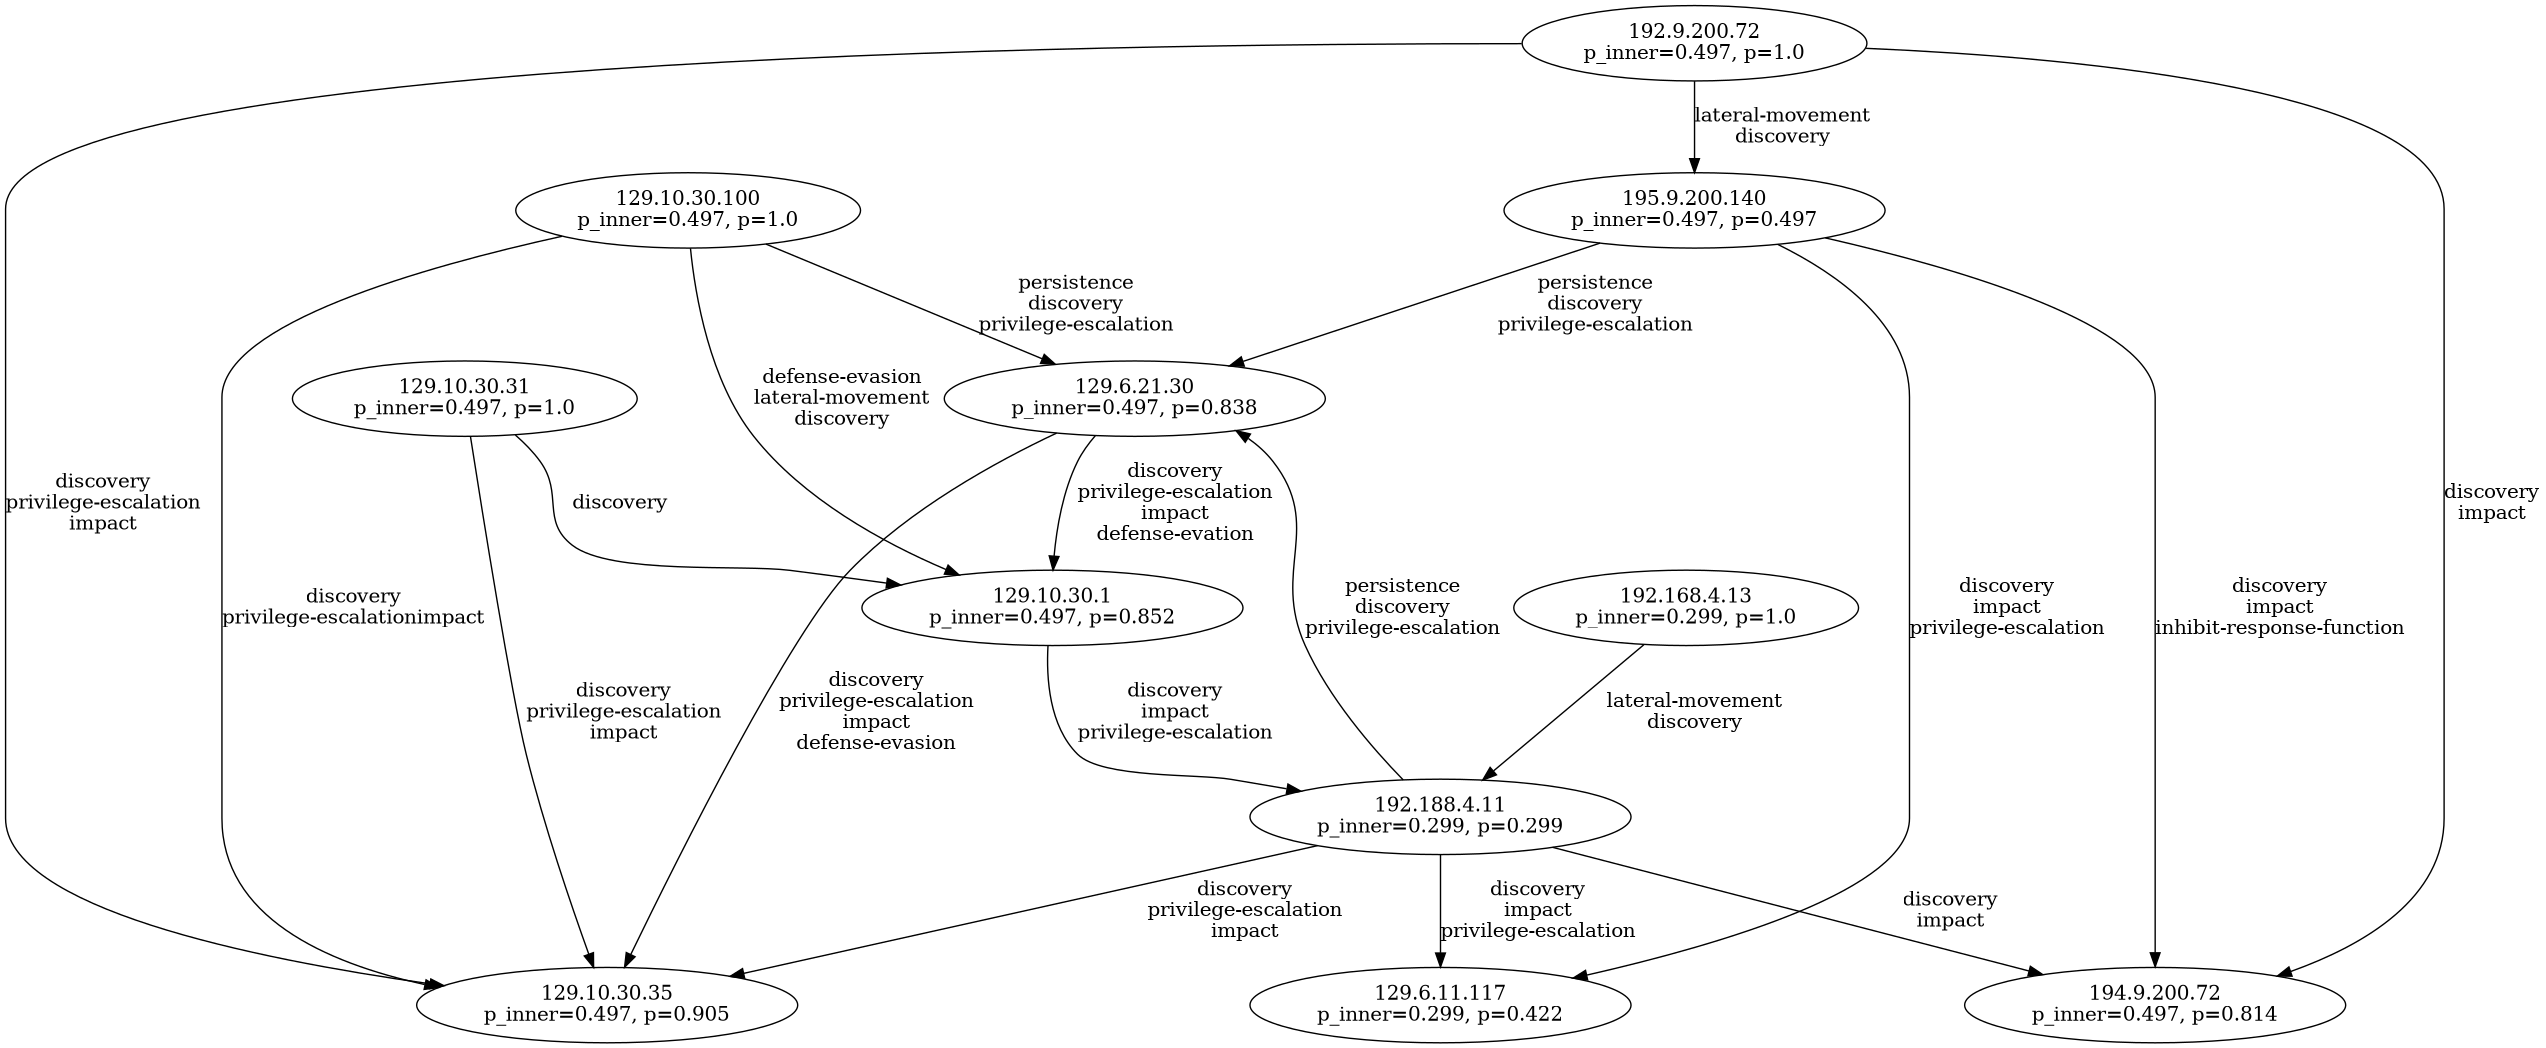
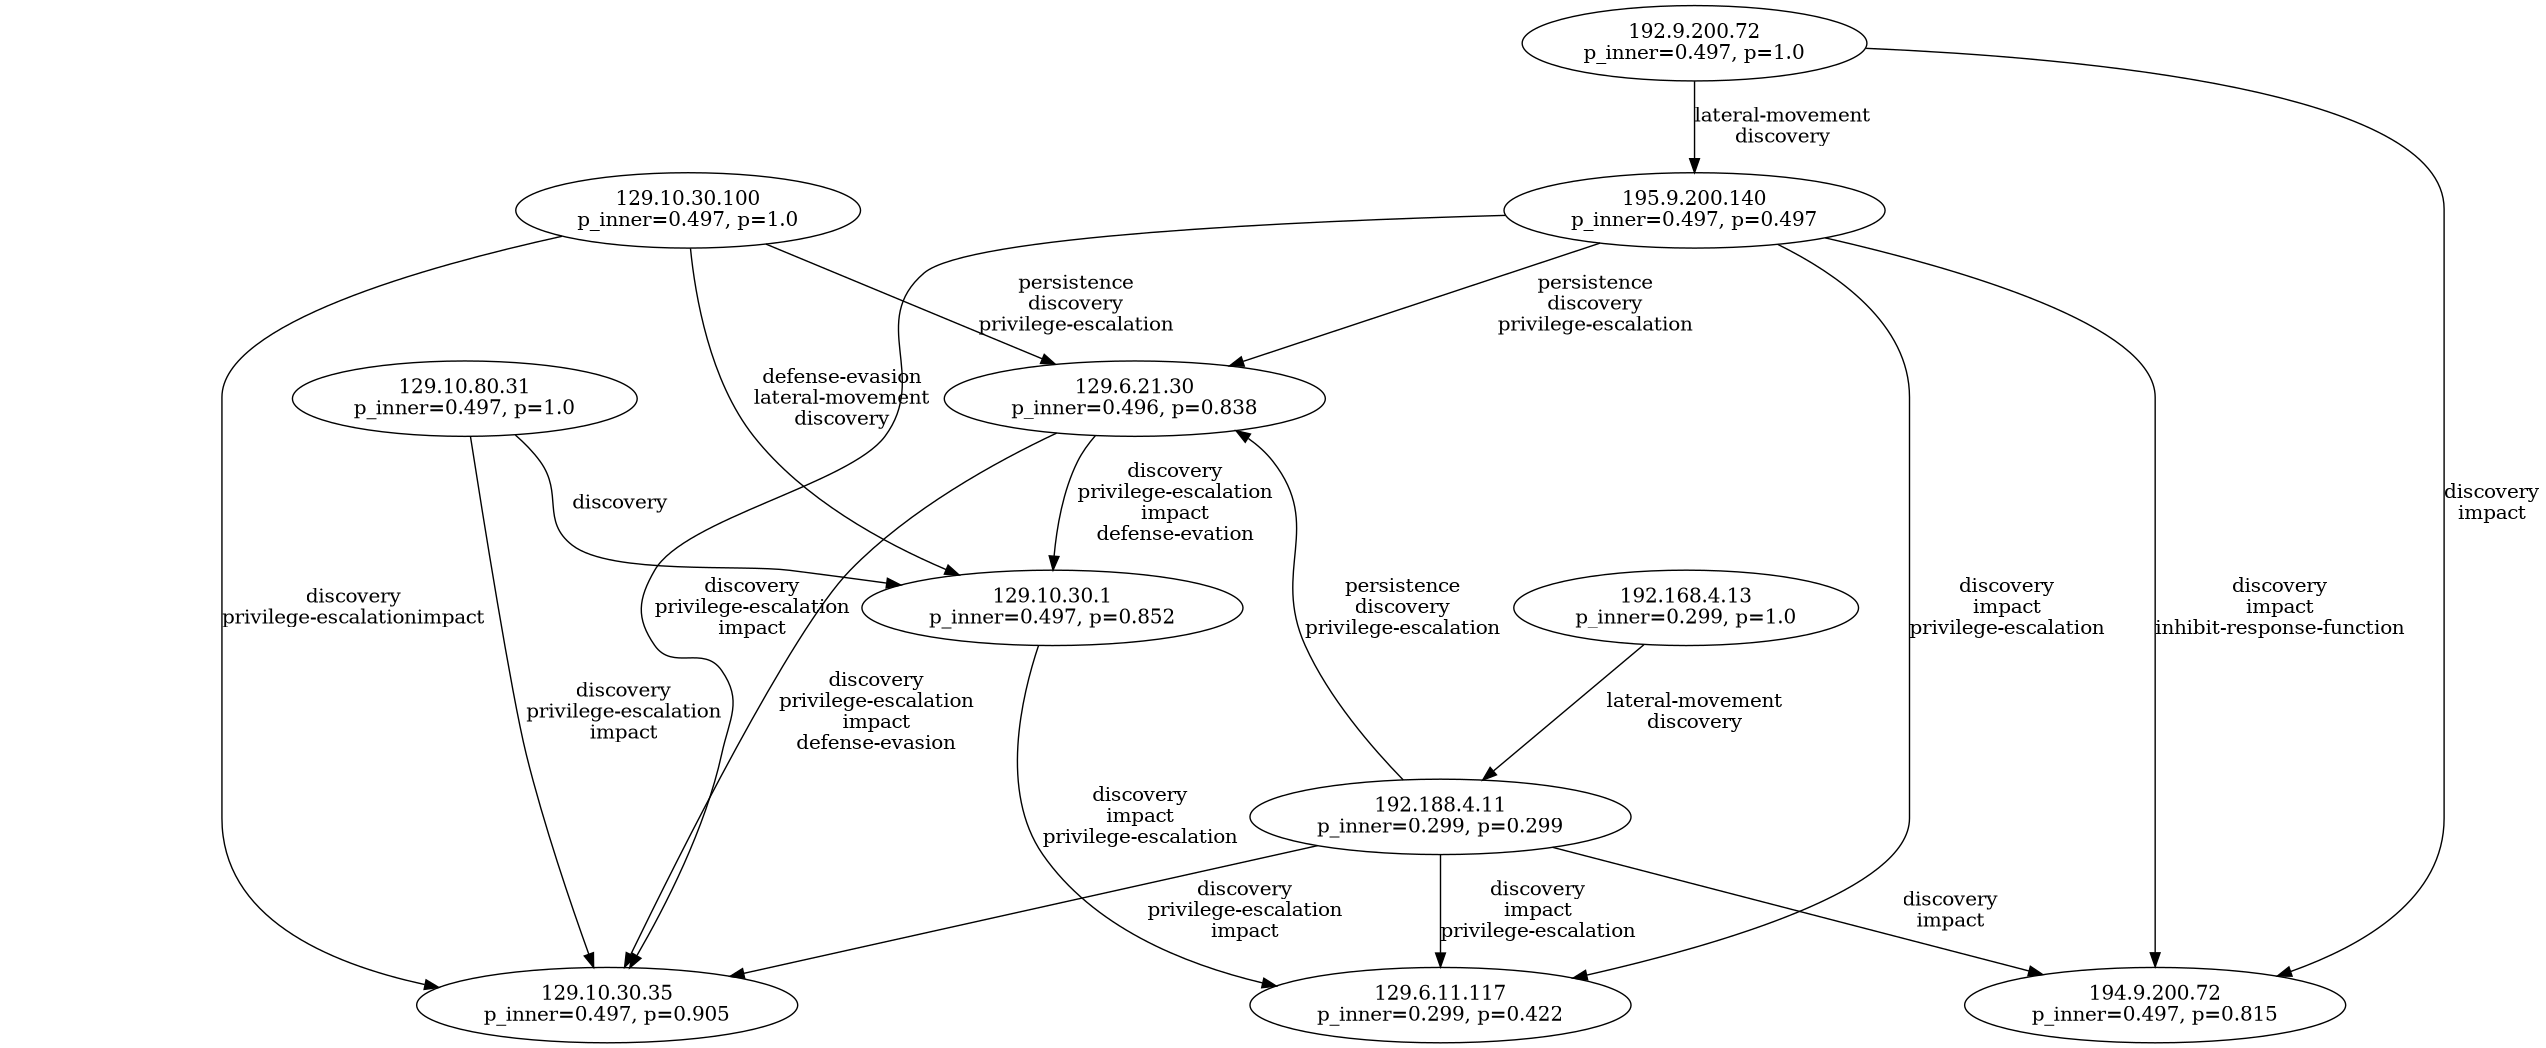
(209, 115) -> (892, 423)
(465, 399) -> (465, 399)
(1135, 399) -> (1135, 399)
(1123, 770) -> (1056, 872)
(2155, 1005) -> (2155, 1005)
